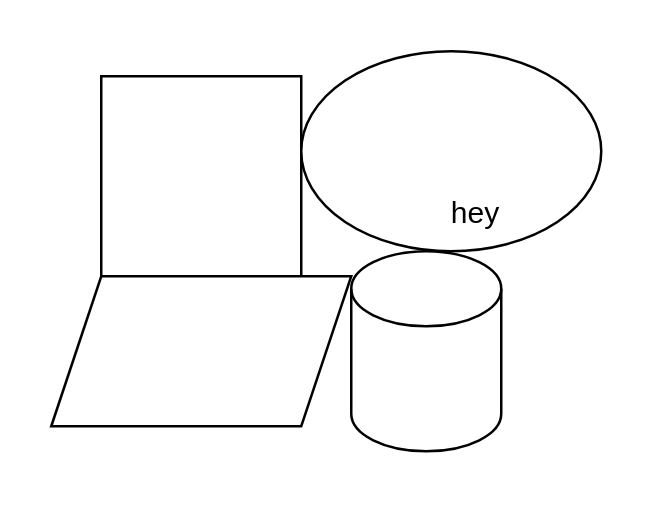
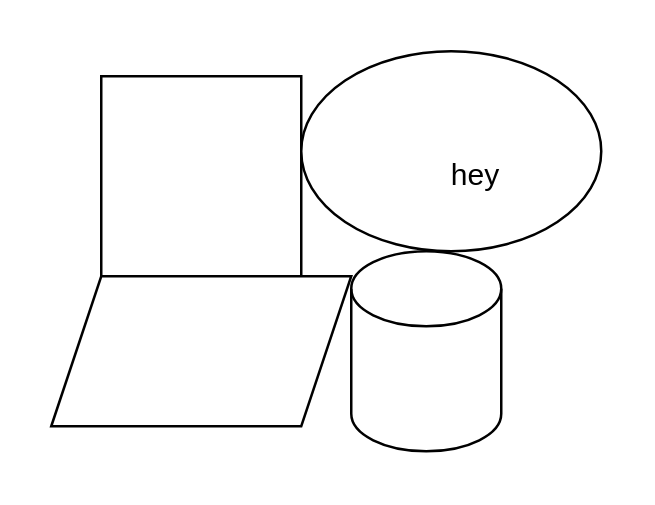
(476, 214) -> (476, 176)
